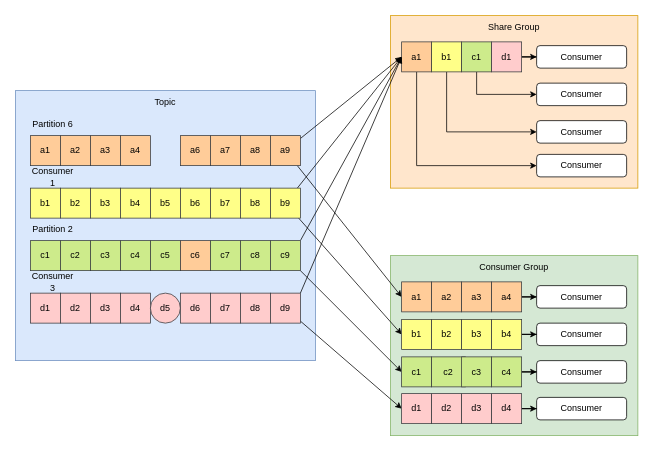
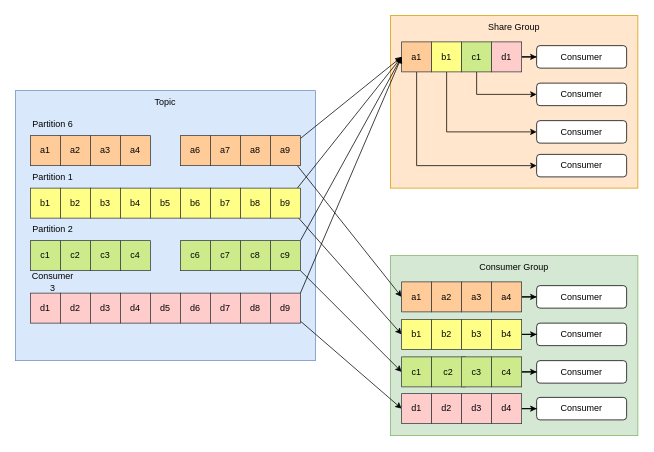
(53, 177) -> (53, 177)
(165, 255) -> none
(195, 255) -> (195, 255)
(165, 308) -> (165, 308)
